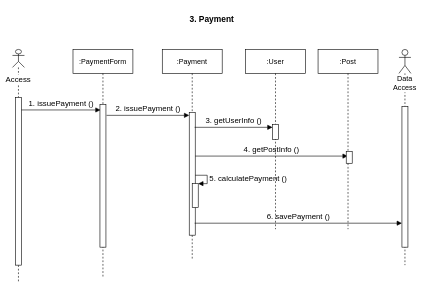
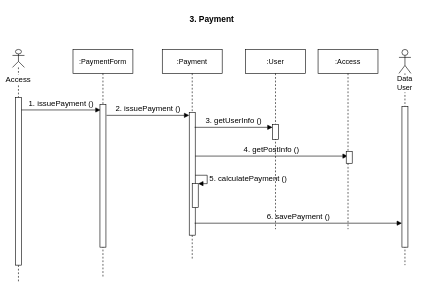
(348, 62) -> (348, 62)
(405, 93) -> (405, 93)
